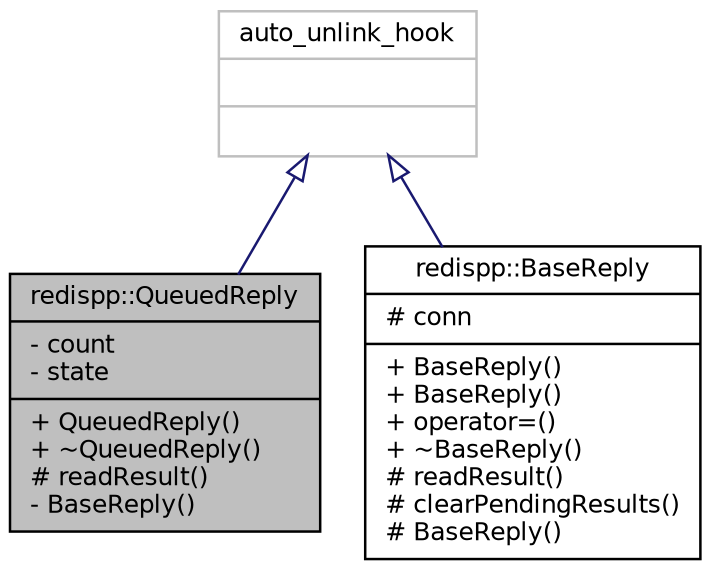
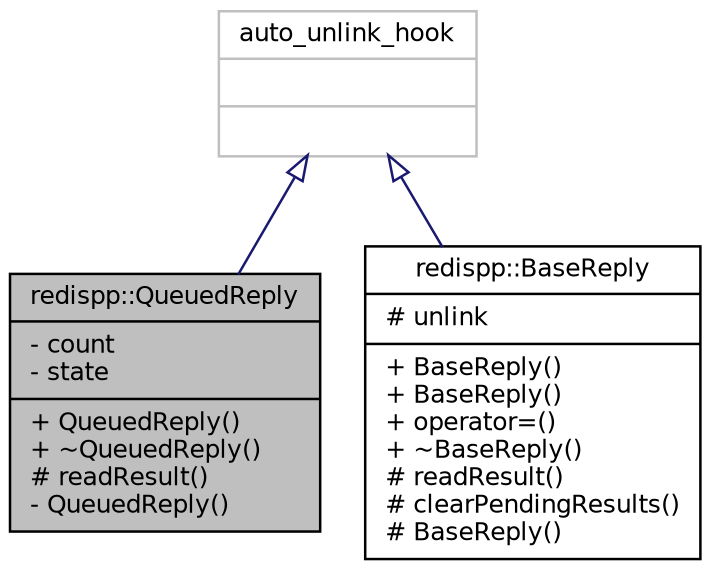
(429, 318) -> (438, 318)
(114, 505) -> (130, 505)
